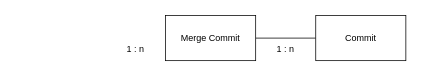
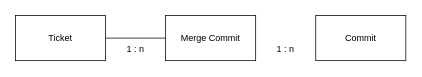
none -> (60, 38)
none -> (135, 38)
(285, 38) -> none
